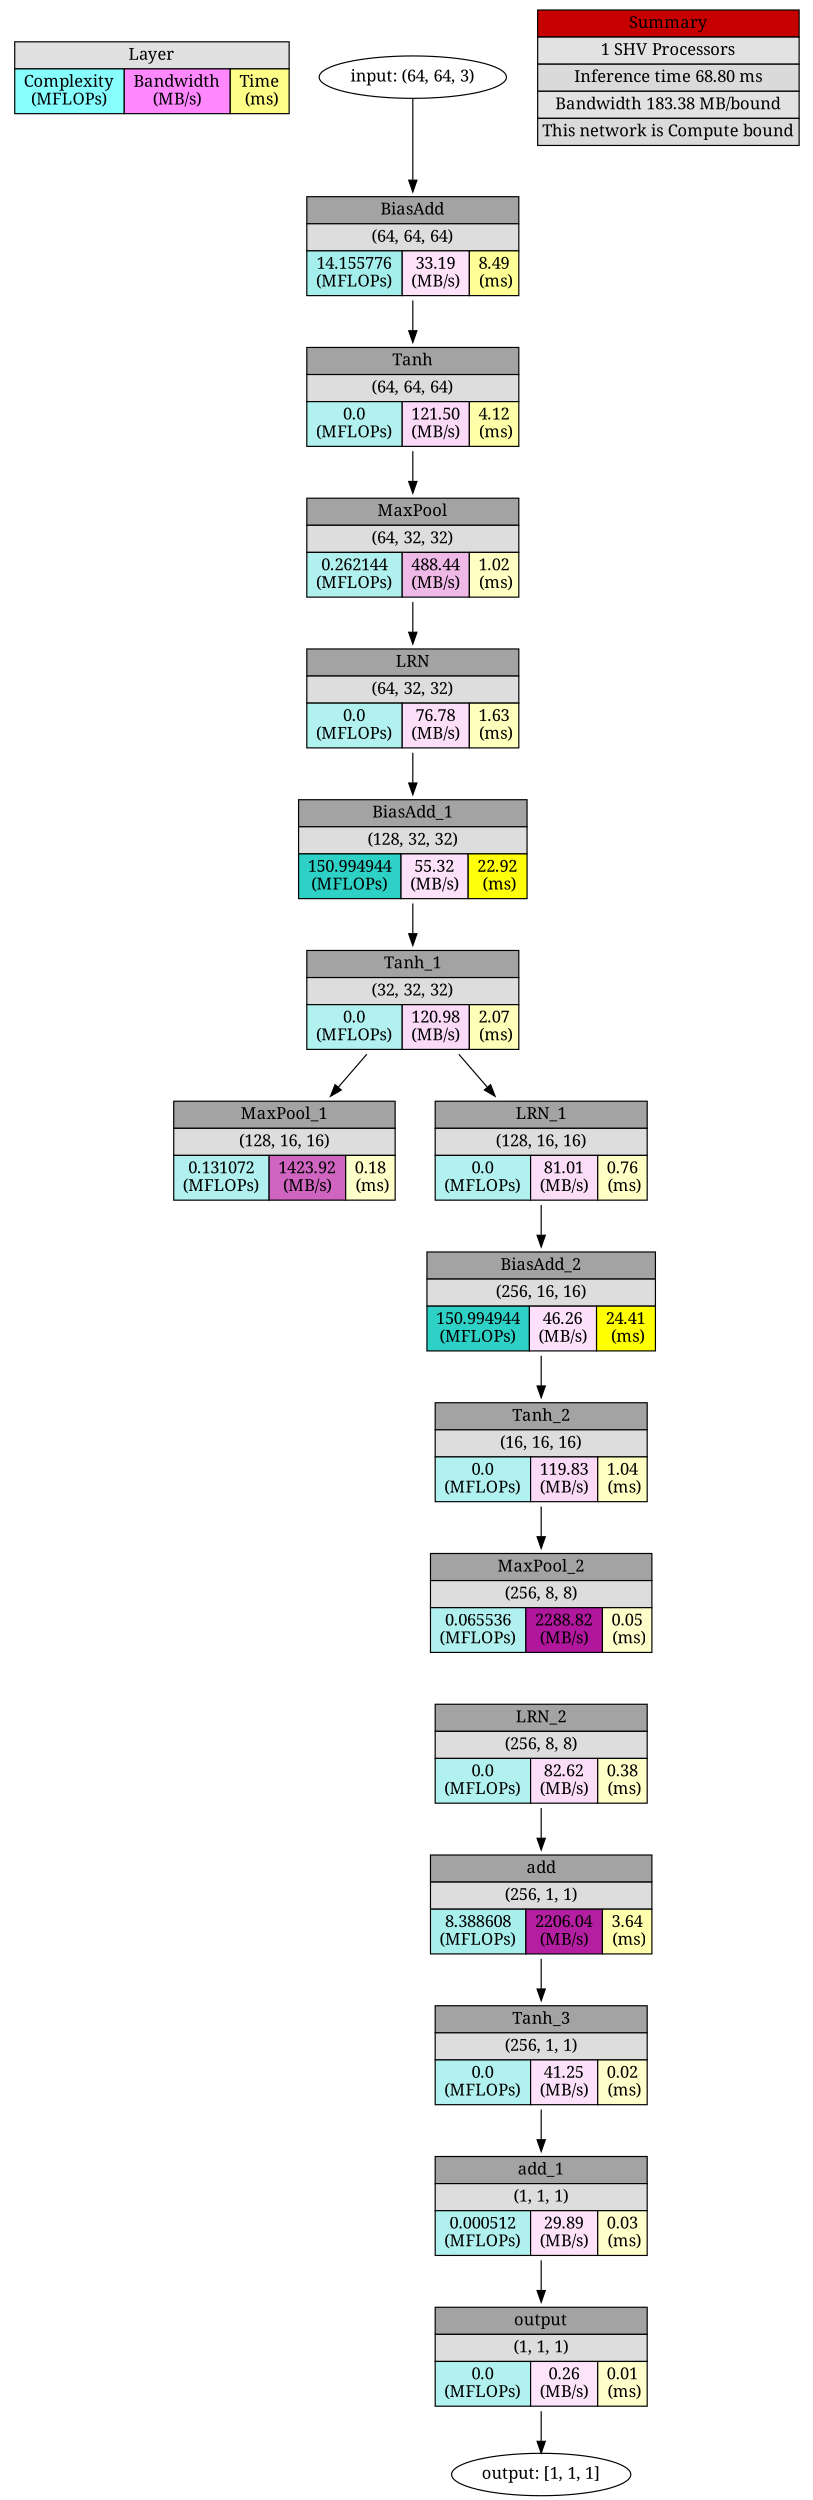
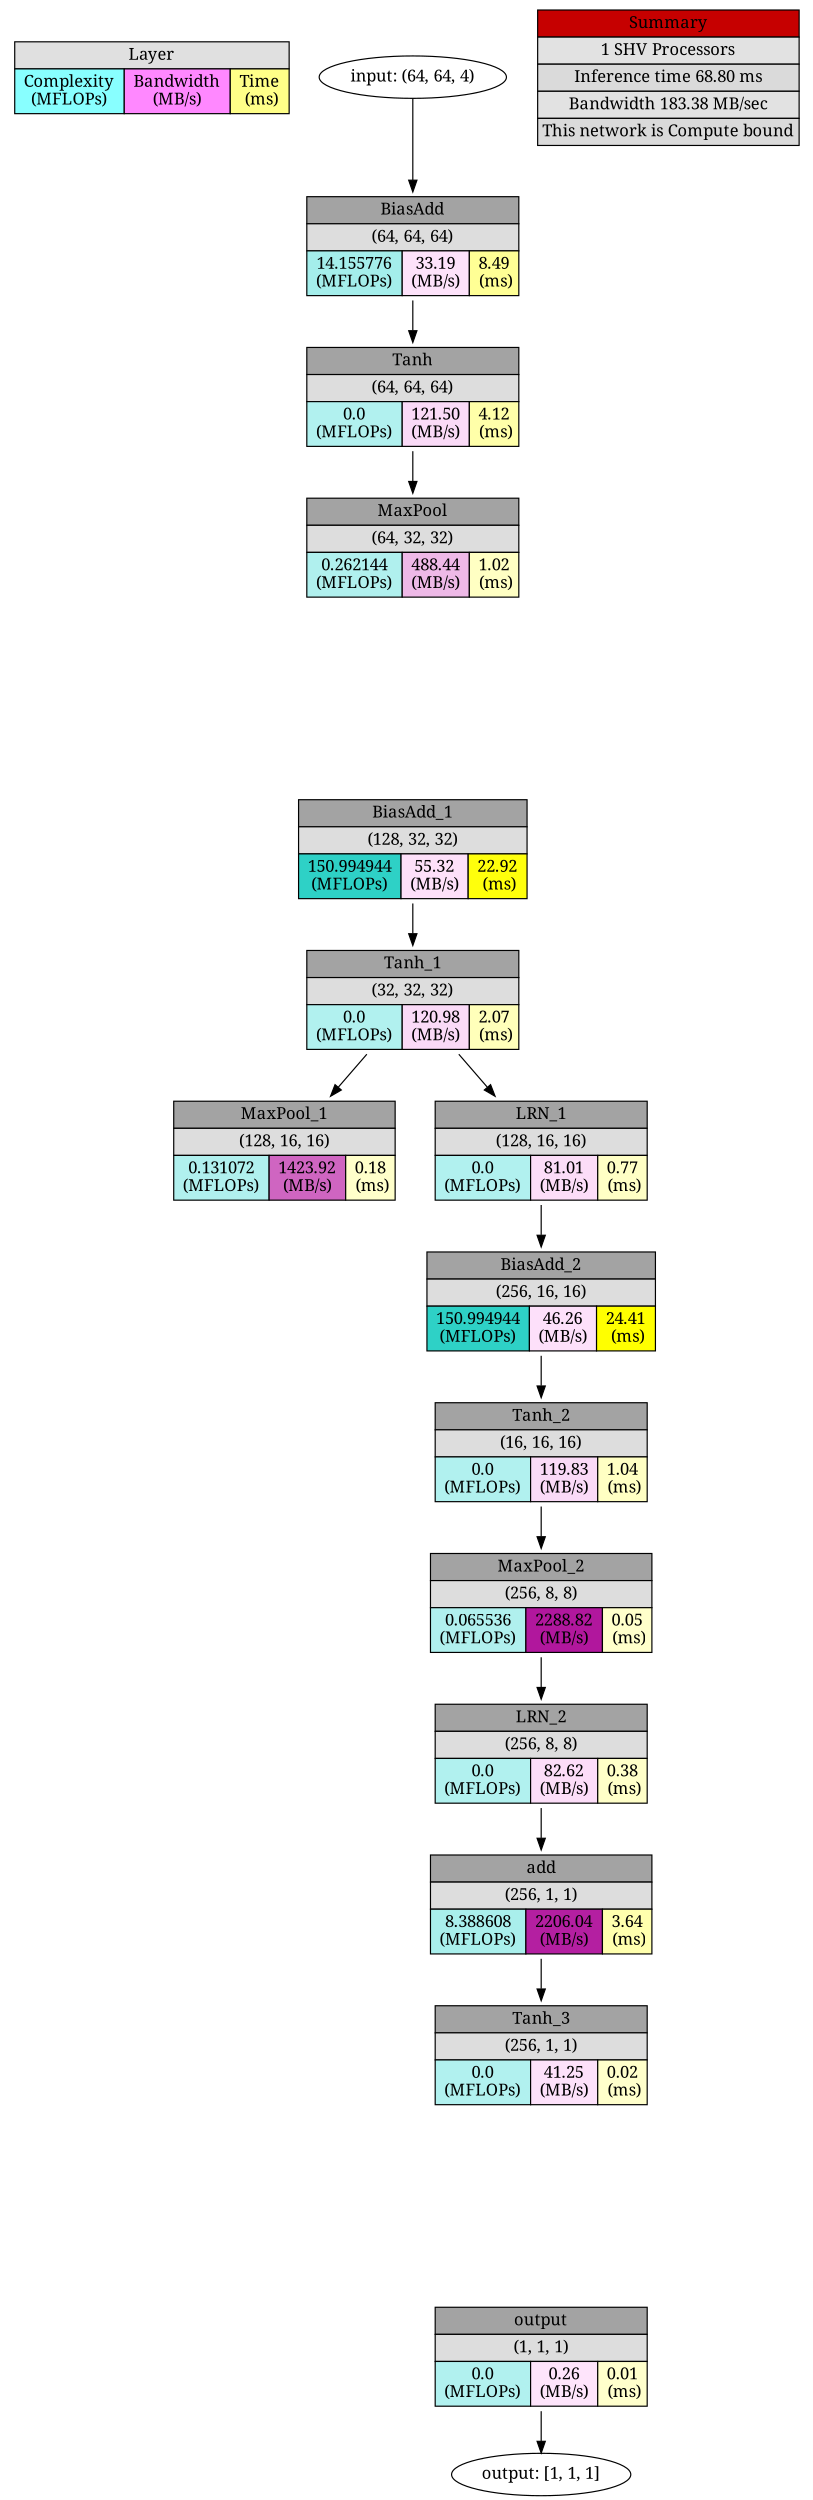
(413, 77) -> (413, 77)
(668, 104) -> (668, 104)
(413, 698) -> none
(622, 1168) -> (622, 1168)
none -> (541, 1672)
(541, 2206) -> none
